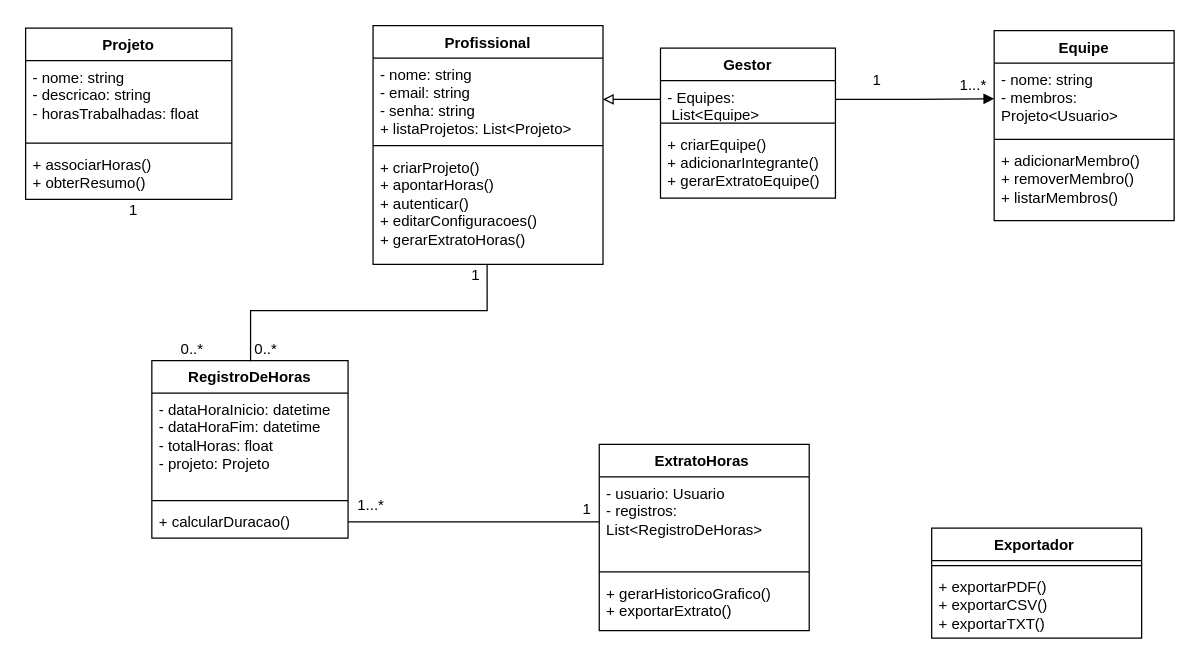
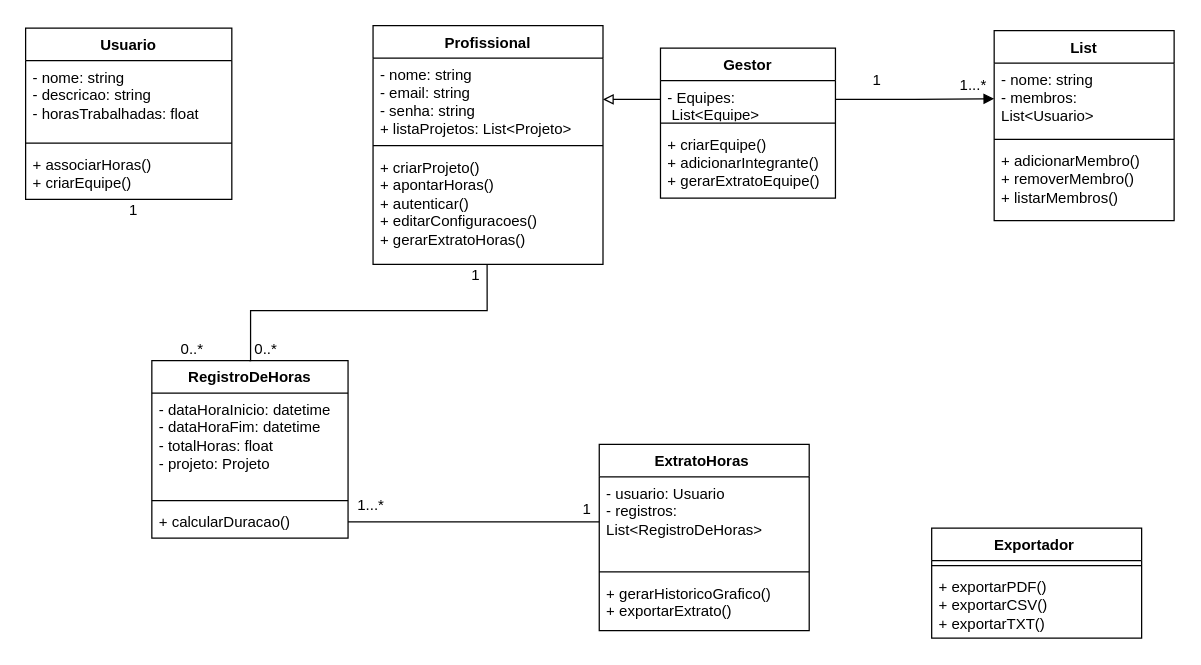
(129, 46) -> (129, 46)
(1084, 48) -> (1084, 48)
(1086, 99) -> (1086, 99)
(101, 175) -> (101, 175)
